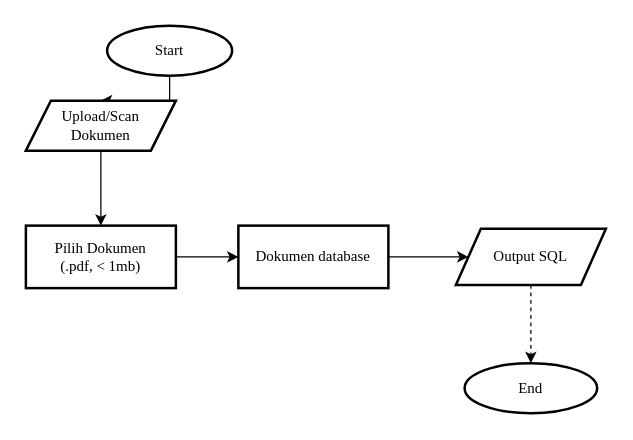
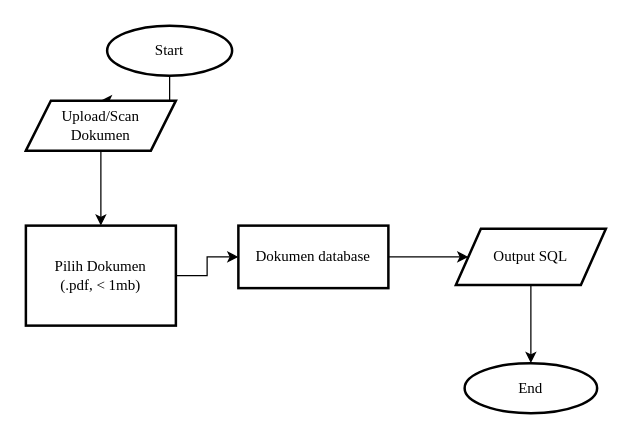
(101, 257) -> (101, 276)
(531, 320) -> (531, 320)
